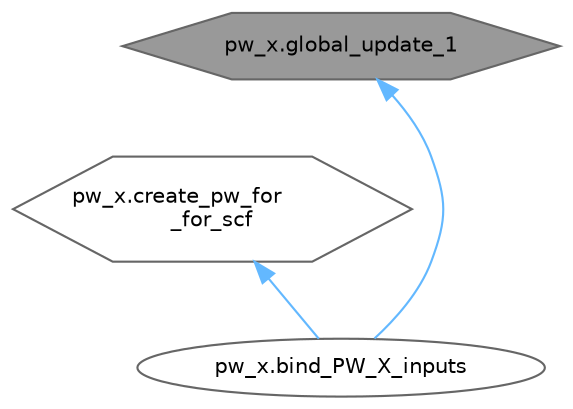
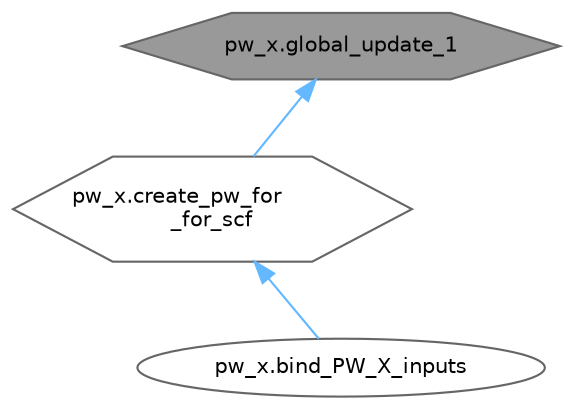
(443, 221) -> (278, 127)
